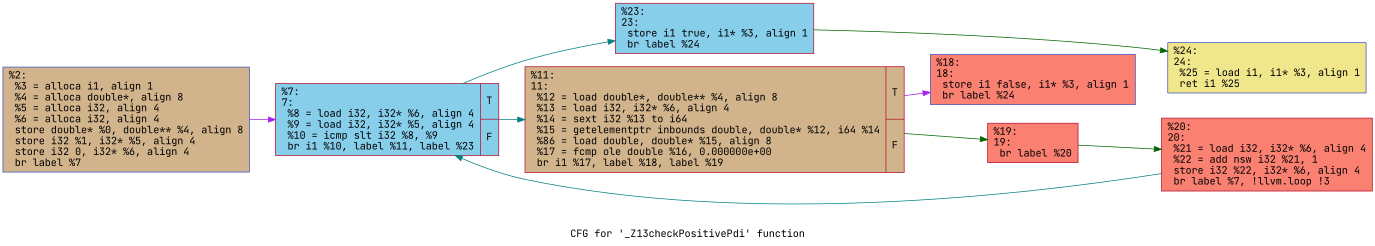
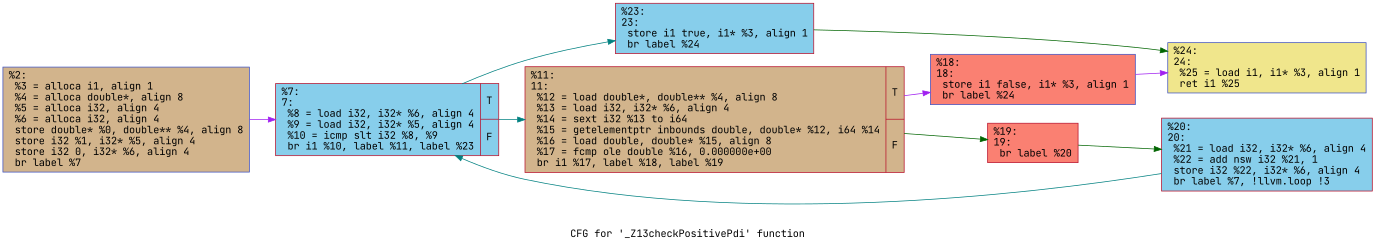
none -> (1148, 74)
(652, 141) -> (652, 141)
(1267, 155) -> (1267, 155)
